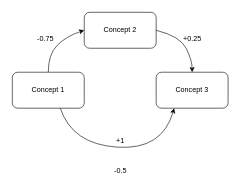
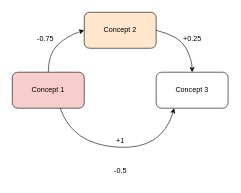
(120, 30) -> (120, 30)
(48, 90) -> (48, 90)
